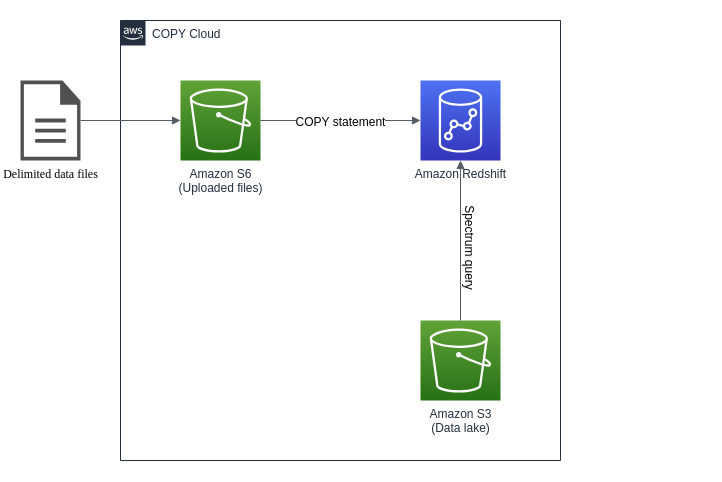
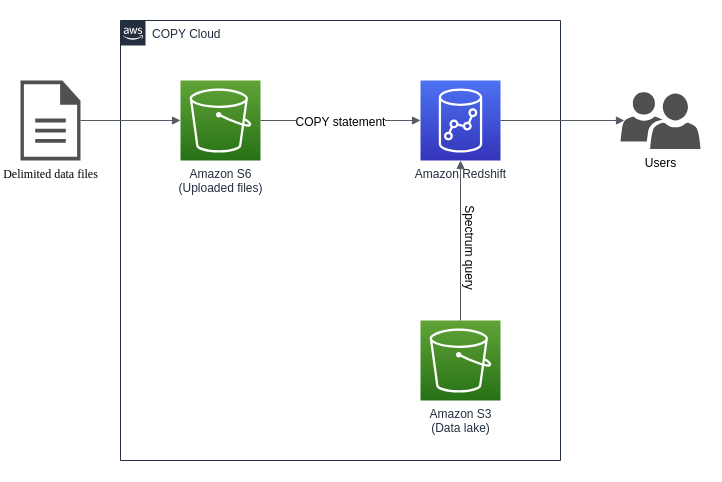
none -> (558, 121)
none -> (661, 121)
